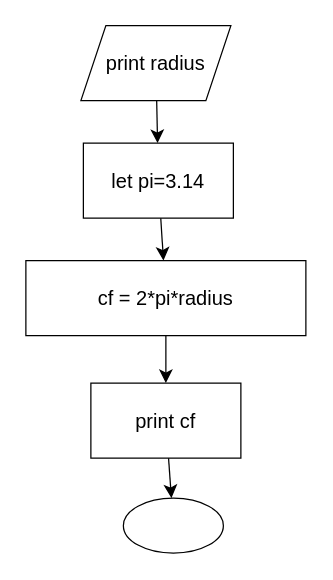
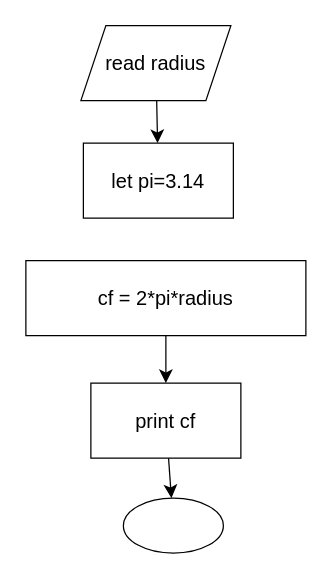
(156, 63) -> (156, 63)
(162, 234) -> none
